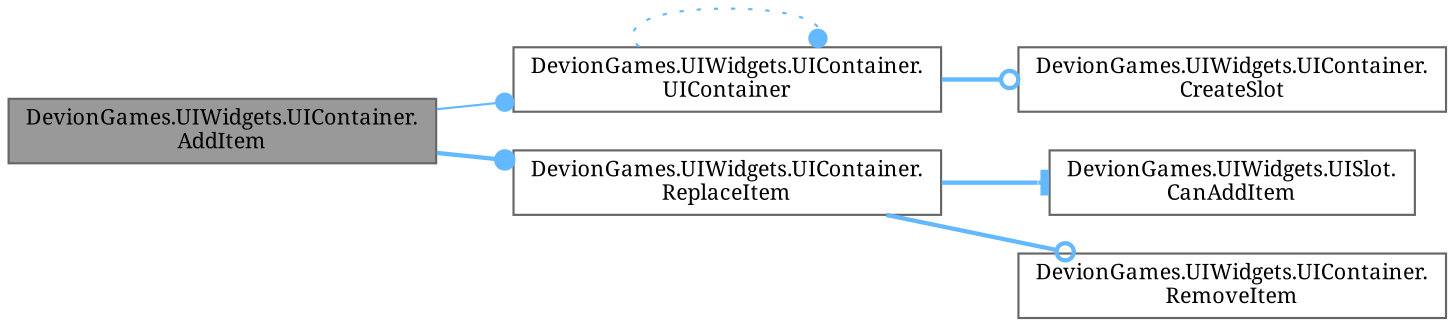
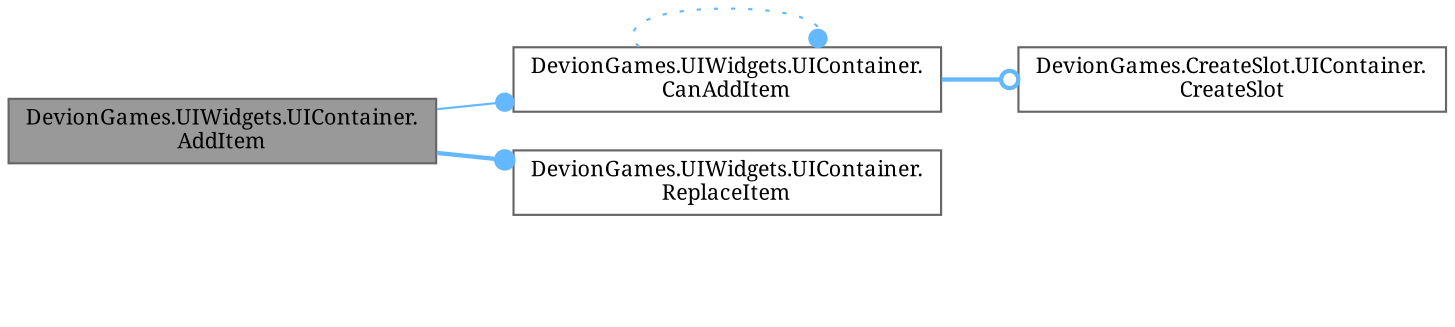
(727, 79) -> (727, 79)
(1232, 79) -> (1232, 79)
(1232, 183) -> none
(1232, 286) -> none
